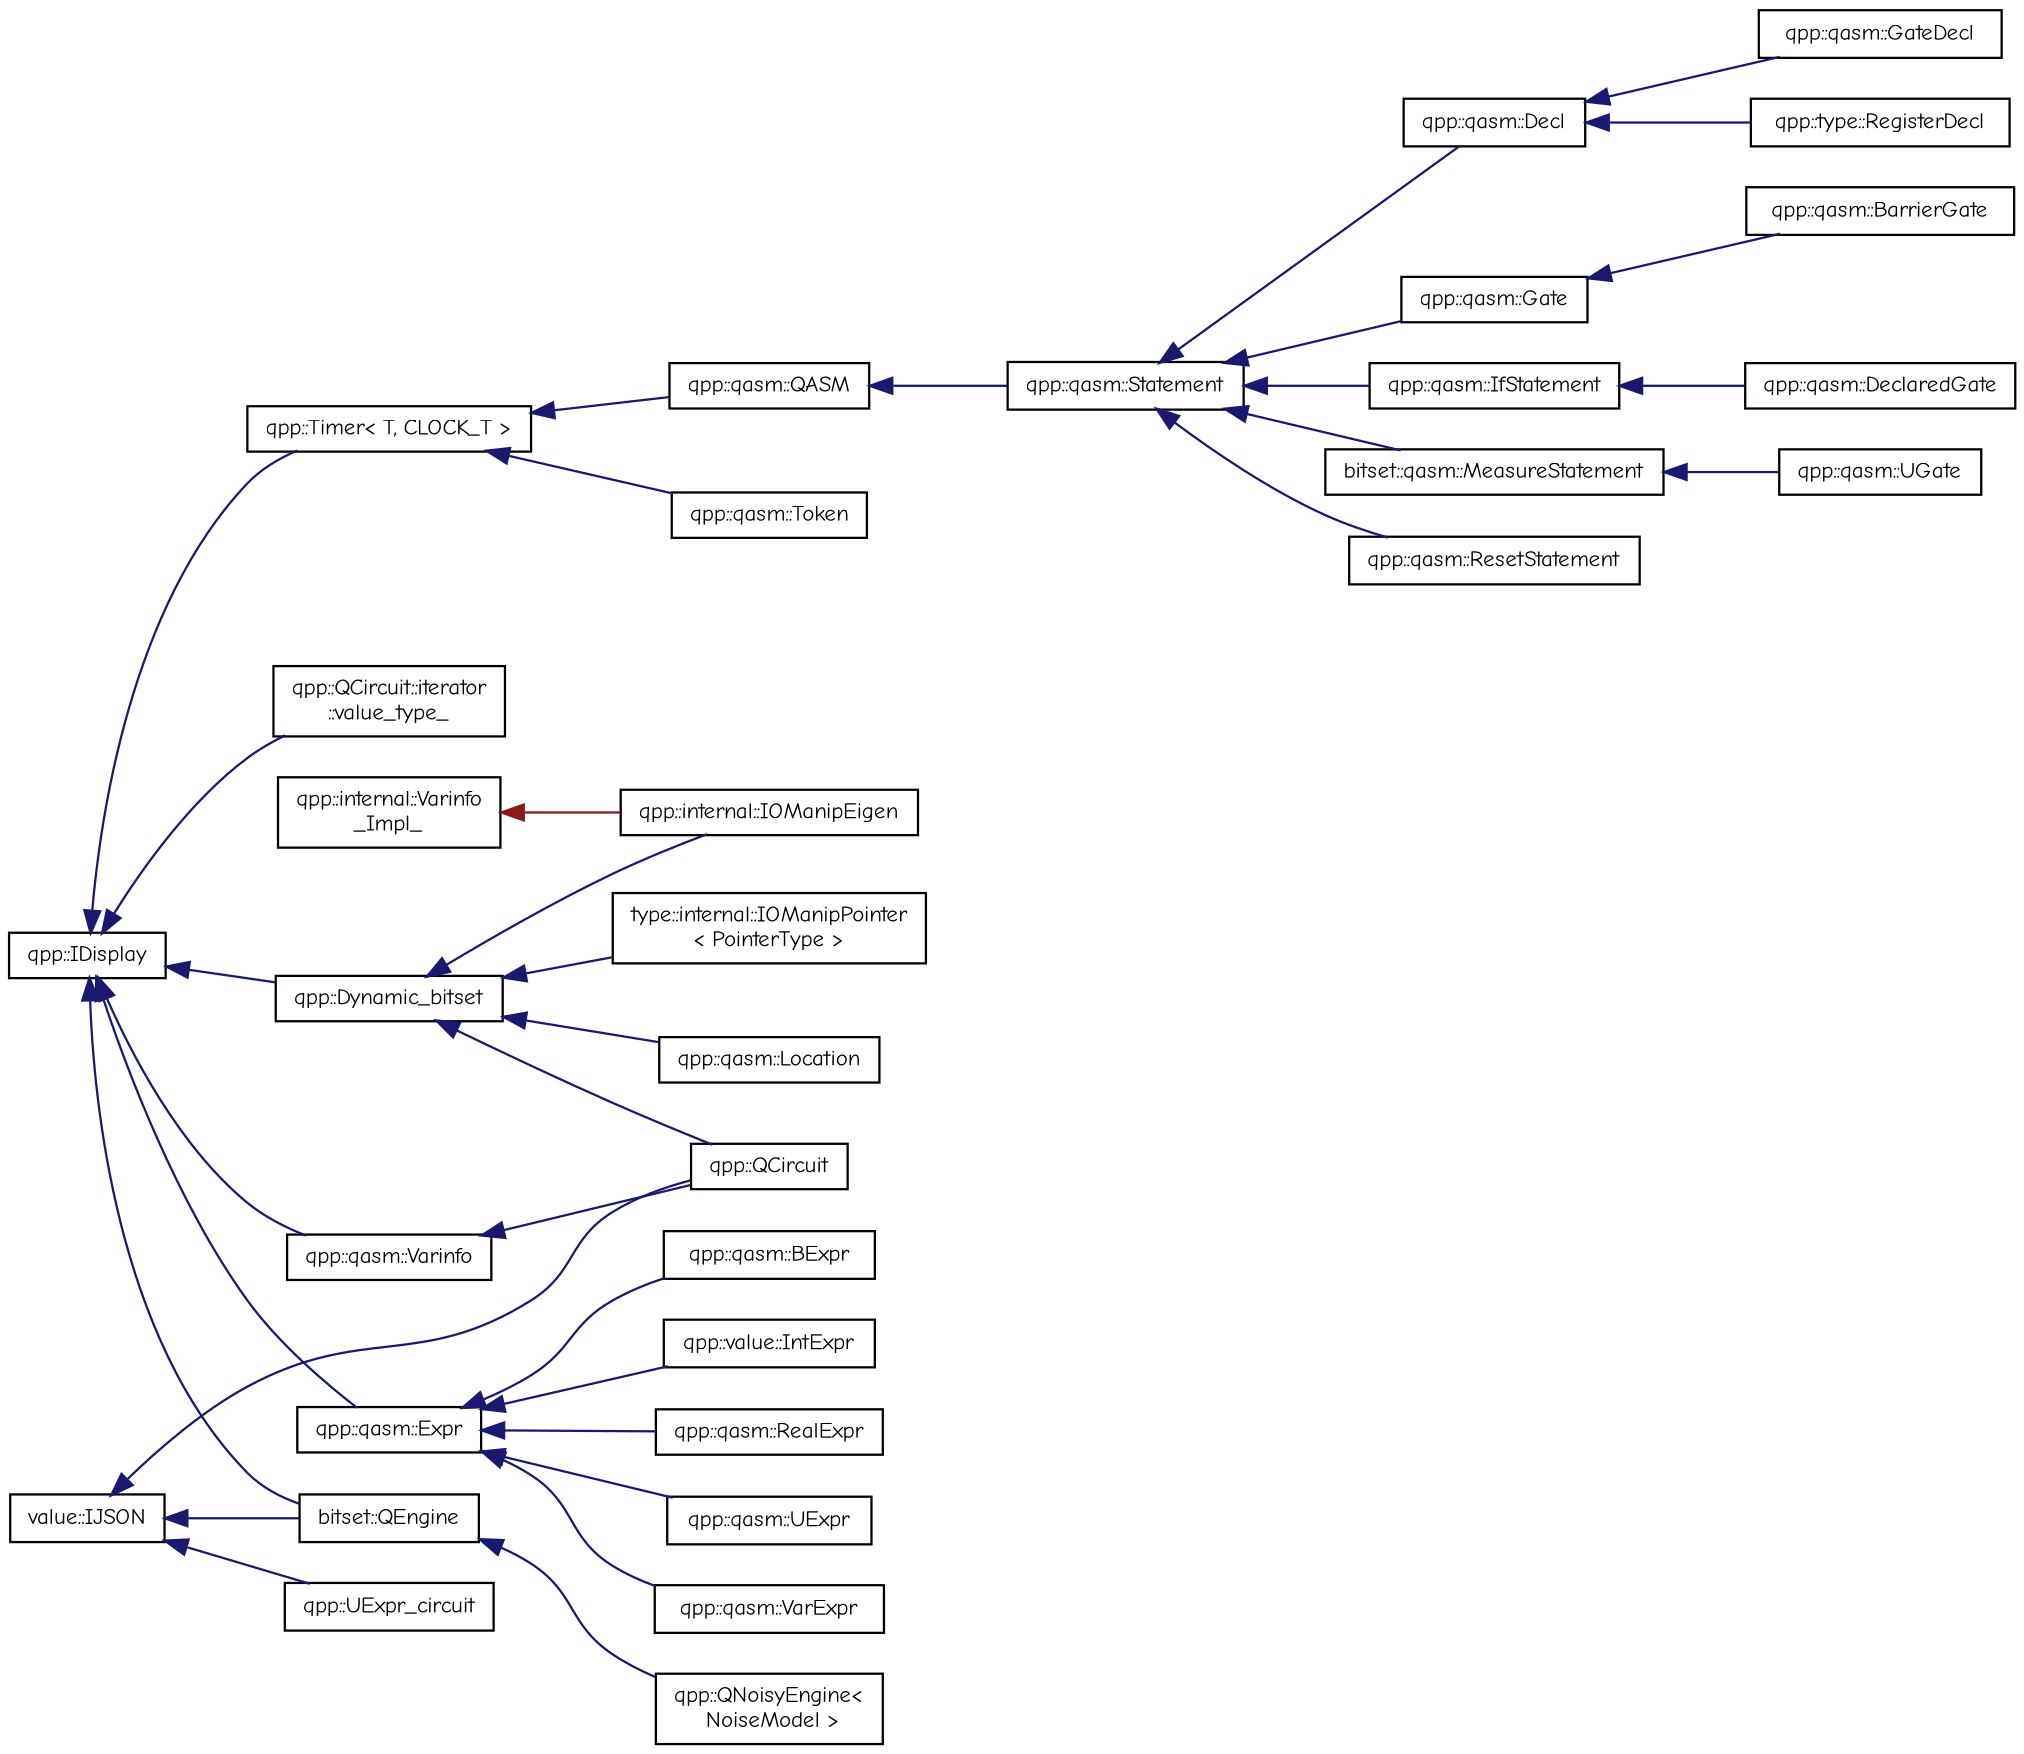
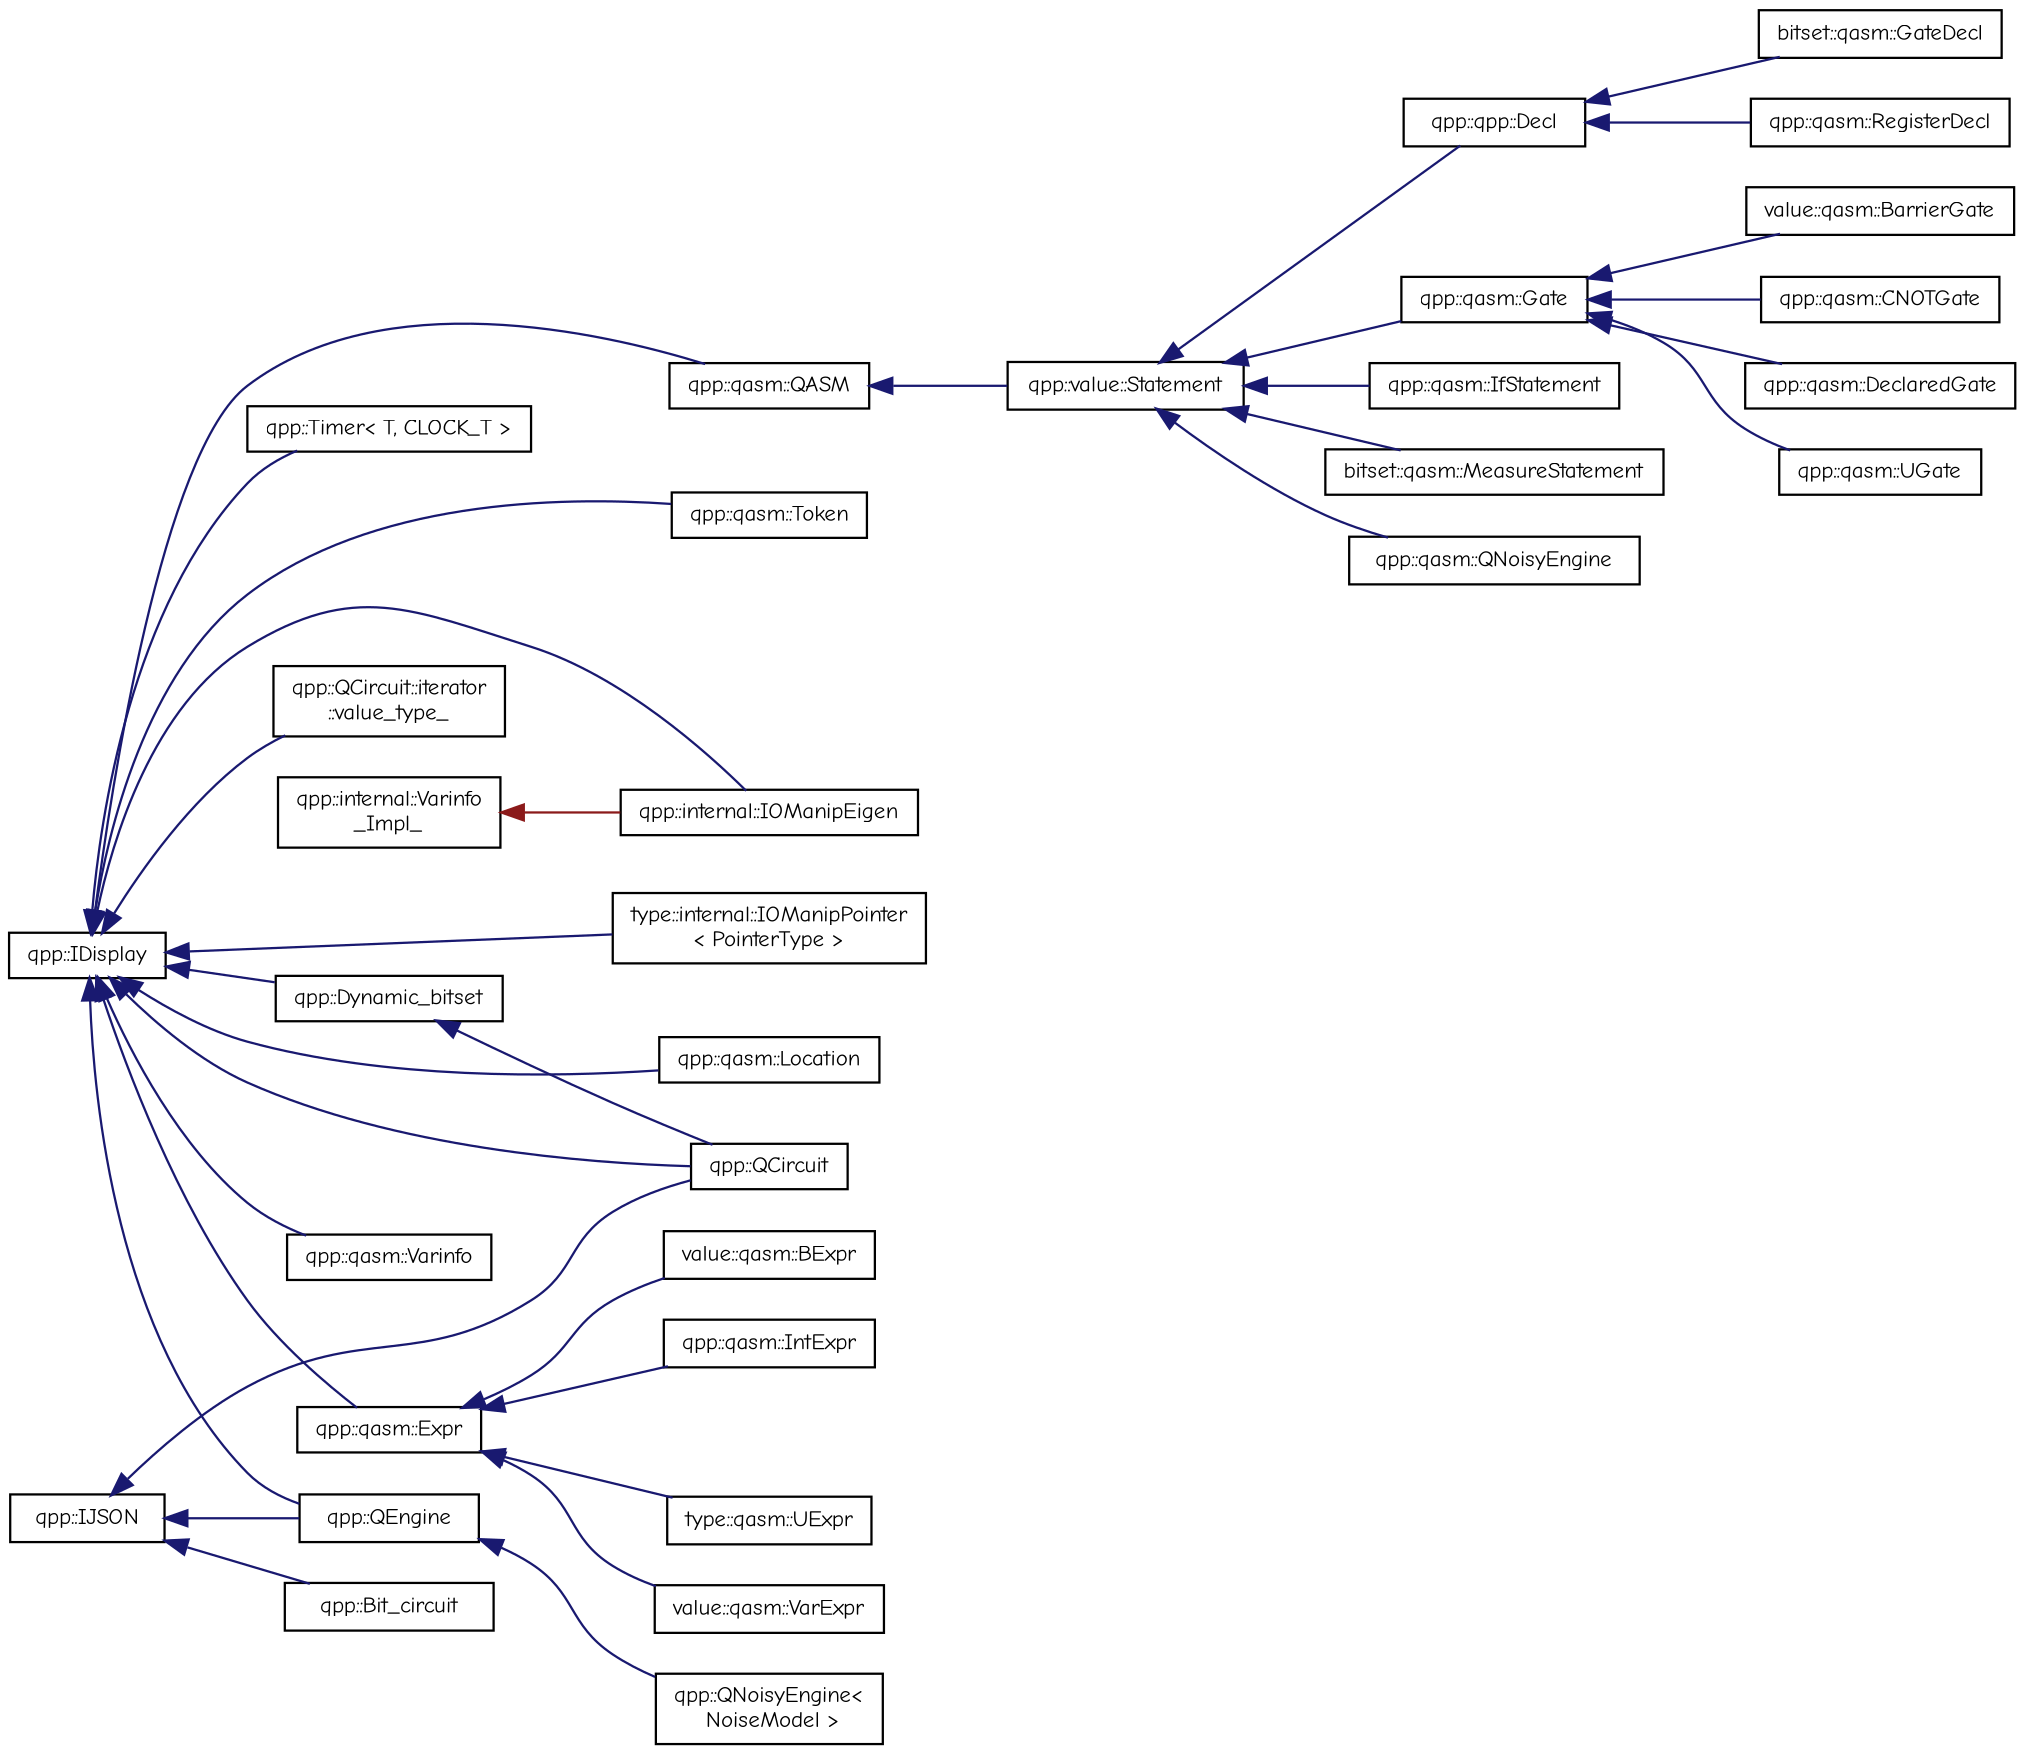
(1880, 34) -> (1880, 34)
(1494, 123) -> (1494, 123)
(1880, 123) -> (1880, 123)
(1880, 211) -> (1880, 211)
none -> (1880, 300)
(1126, 386) -> (1126, 386)
(1694, 386) -> (1696, 345)
(612, 404) -> (222, 416)
(1733, 472) -> (1702, 382)
(591, 475) -> (283, 572)
(1494, 561) -> (1494, 561)
(574, 893) -> (363, 608)
(569, 965) -> (401, 943)
(592, 1031) -> (391, 1067)
(593, 1209) -> (391, 1129)
(769, 1255) -> (769, 1255)
(769, 1344) -> (769, 1344)
(769, 1432) -> none
(87, 1518) -> (87, 1518)
(389, 1518) -> (389, 1518)
(769, 1521) -> (769, 1521)
(389, 1607) -> (389, 1607)
(769, 1609) -> (769, 1609)
